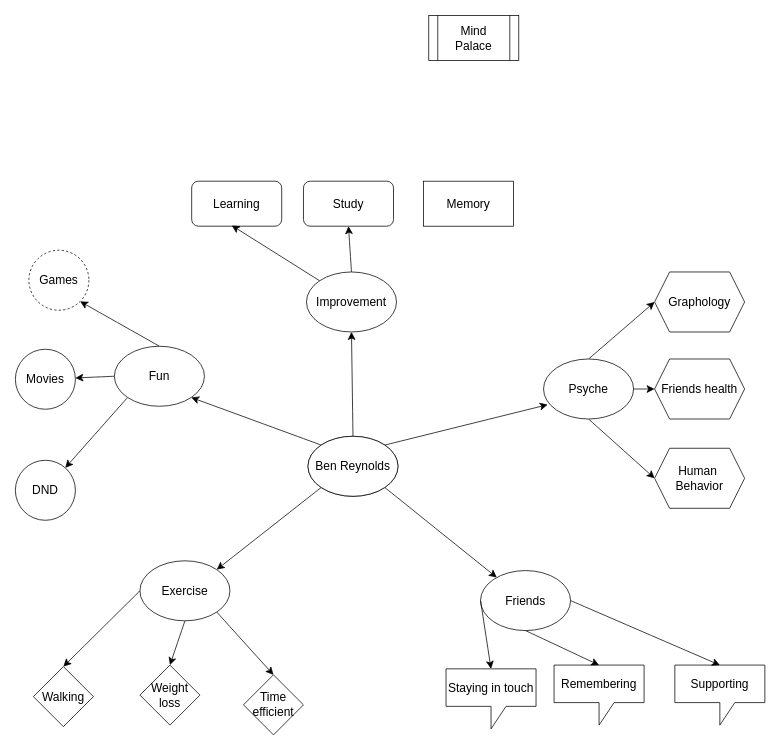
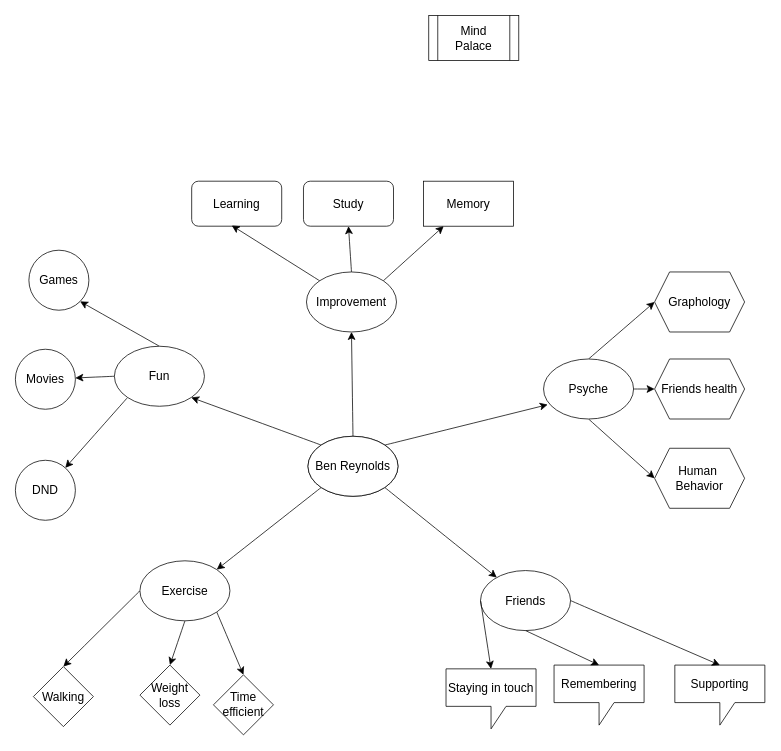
none -> (411, 255)
(59, 280) -> (59, 280)
(273, 705) -> (243, 705)
